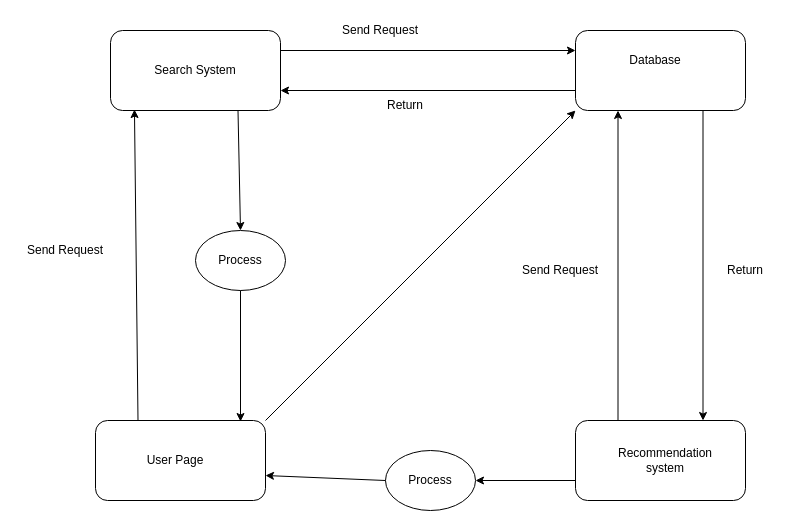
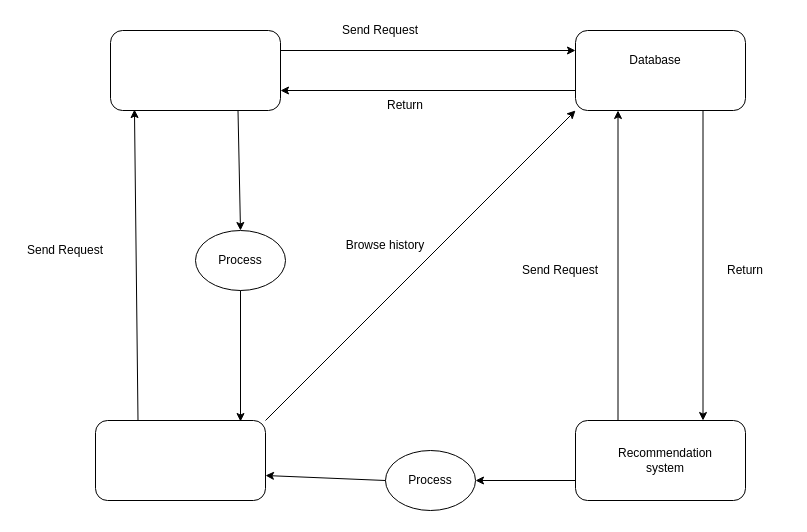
(196, 71) -> none
none -> (386, 246)
(176, 461) -> none
